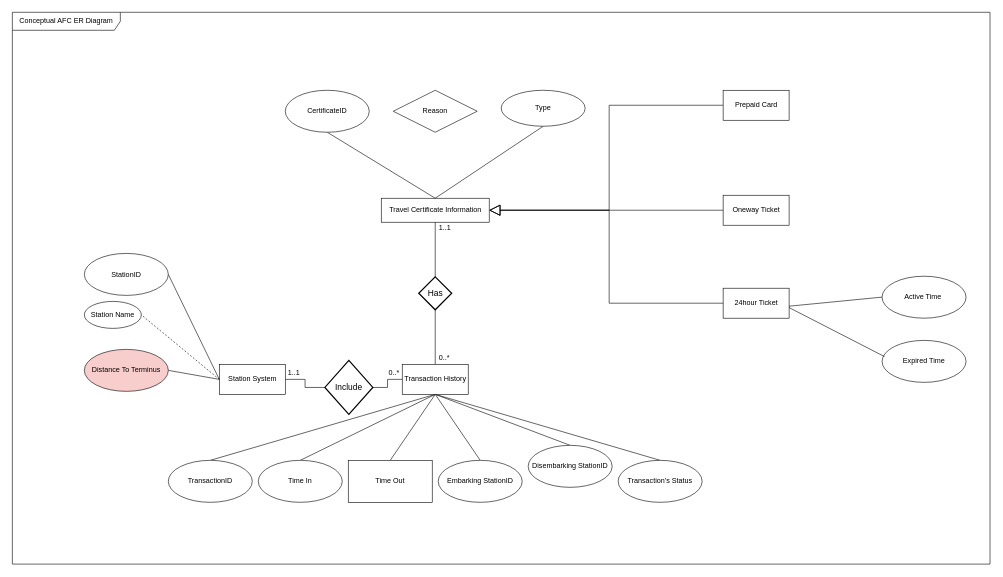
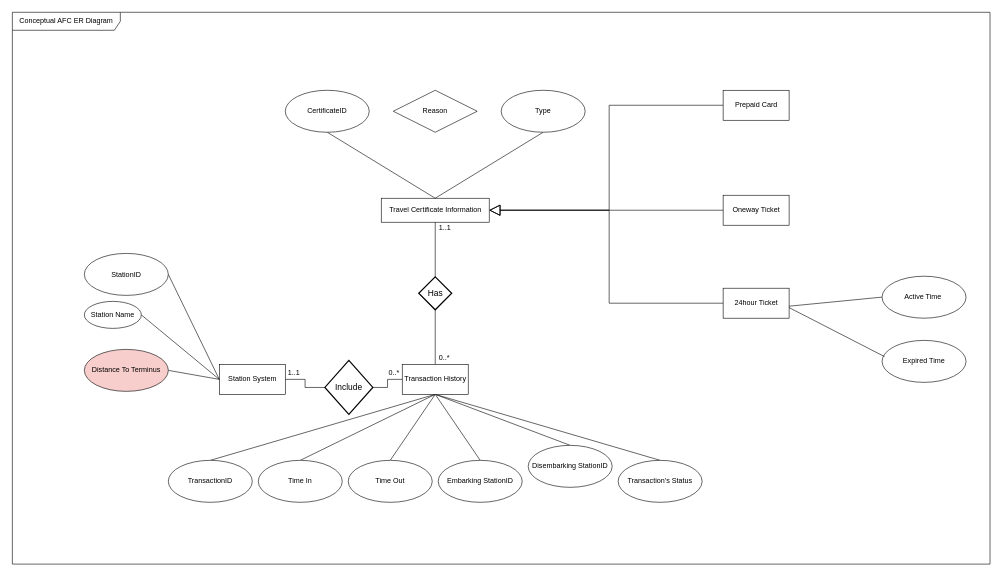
(543, 108) -> (543, 111)
(179, 346) -> (179, 346)
(390, 482) -> (390, 482)
